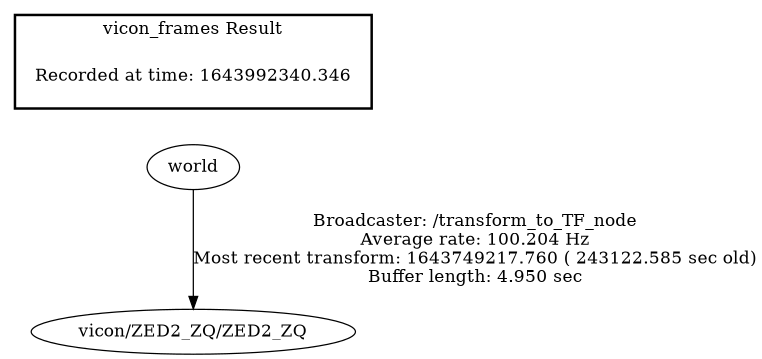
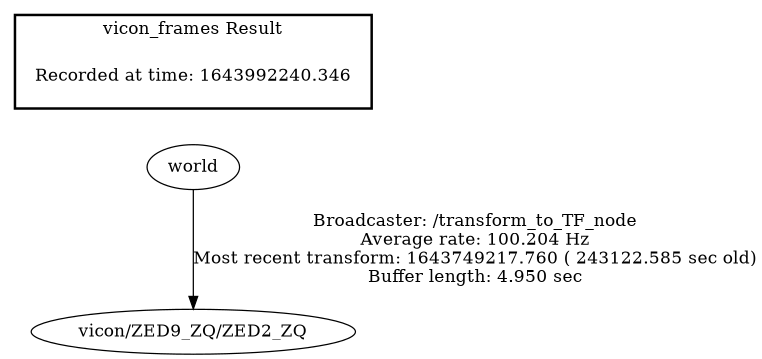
(193, 76) -> (193, 76)
(193, 332) -> (193, 332)
